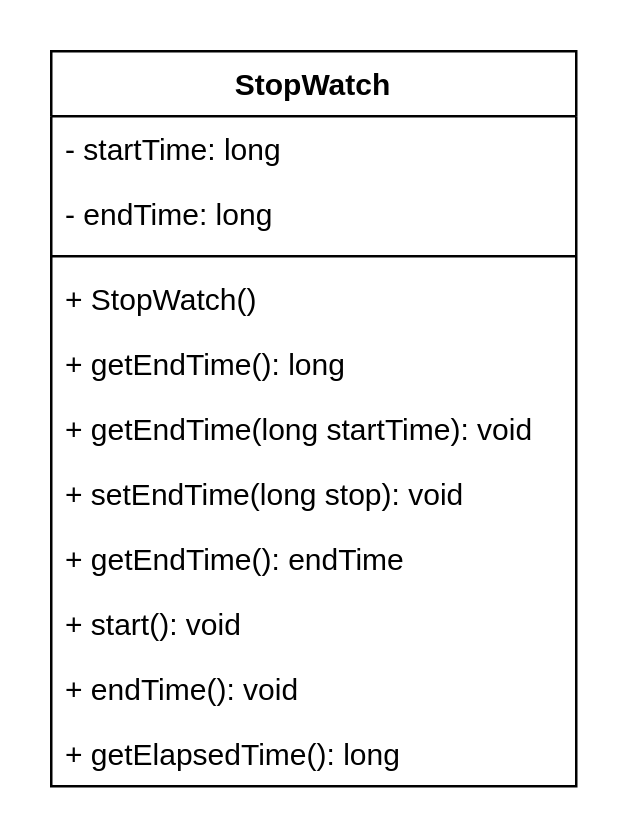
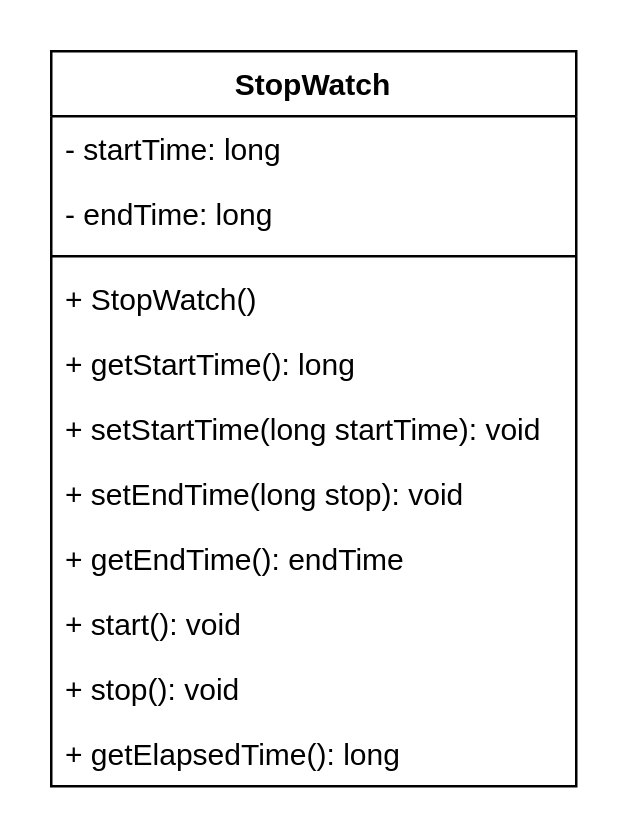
(215, 367) -> (232, 367)
(316, 450) -> (316, 450)
(190, 692) -> (168, 692)
